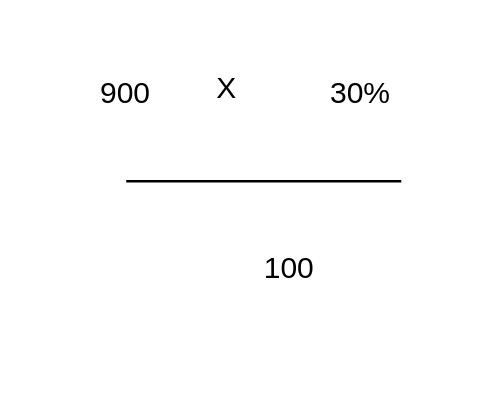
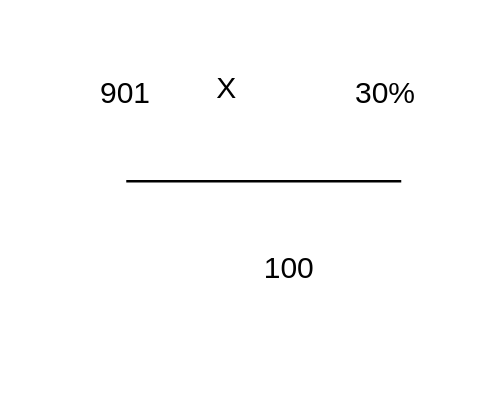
(126, 94) -> (126, 94)
(361, 94) -> (386, 94)
